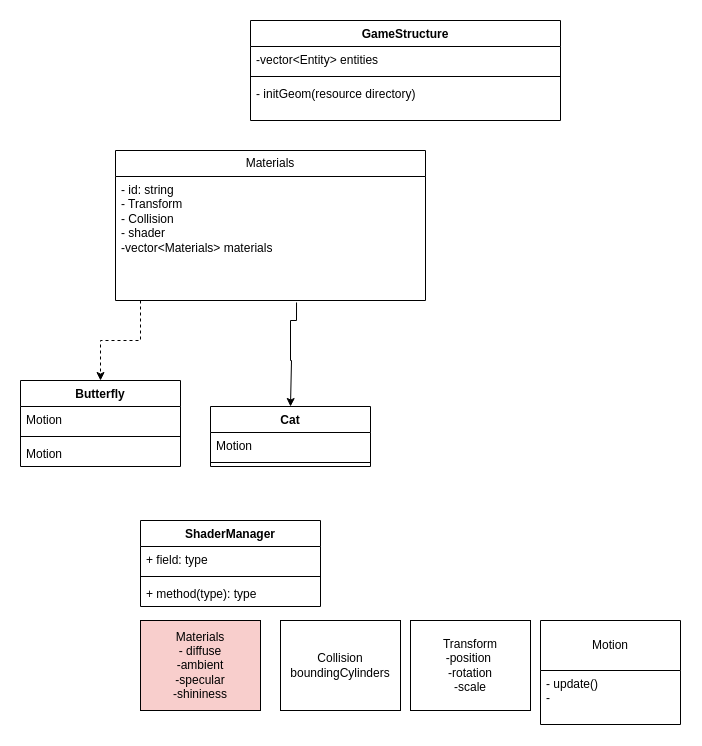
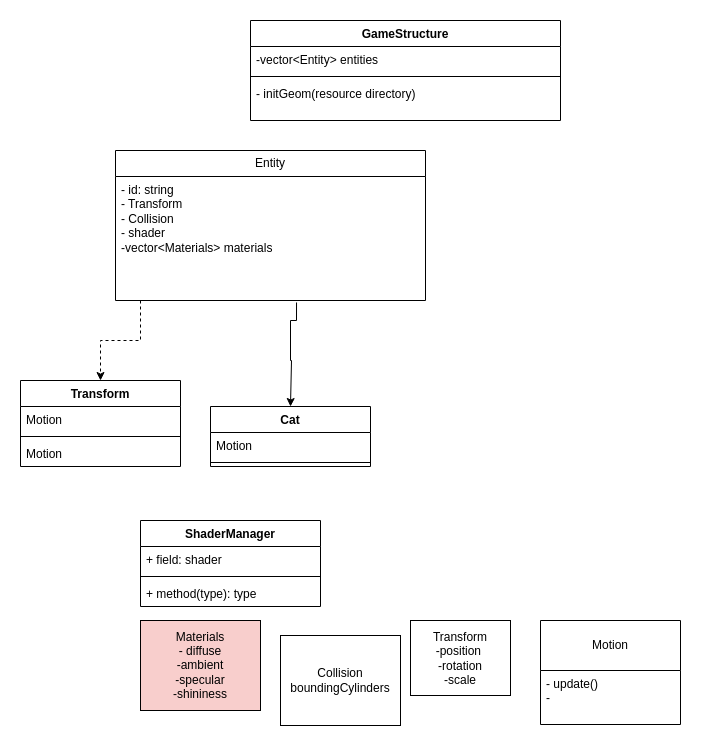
(271, 164) -> (271, 164)
(101, 395) -> (101, 395)
(182, 561) -> (189, 561)
(341, 666) -> (341, 681)
(471, 666) -> (461, 658)
